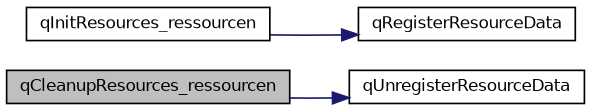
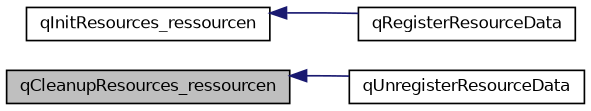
(306, 35) -> (323, 13)
(311, 98) -> (328, 76)
